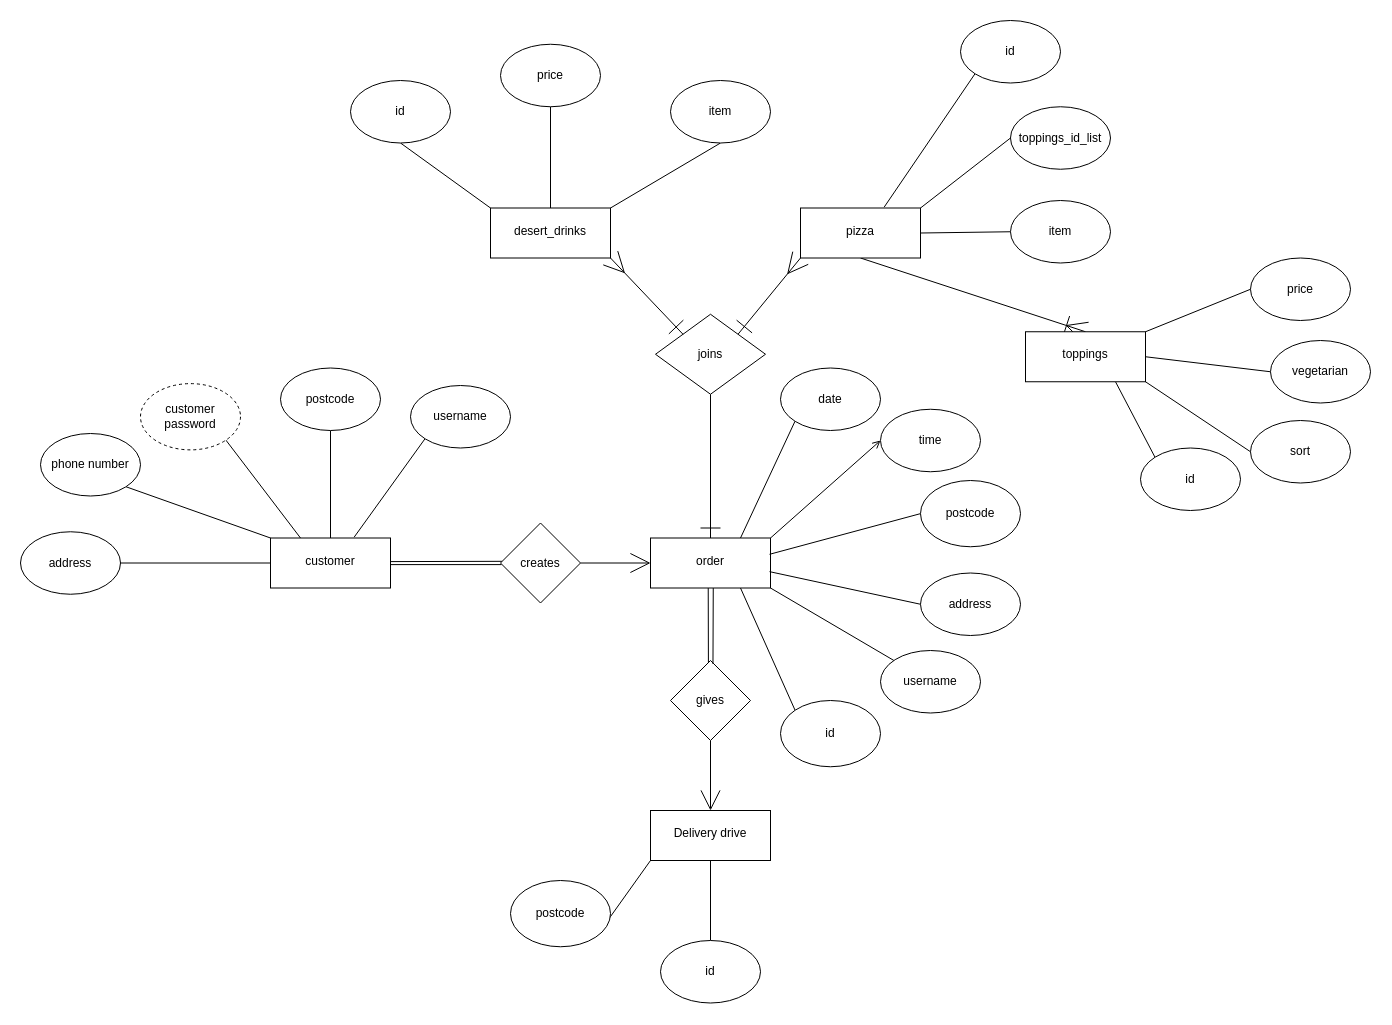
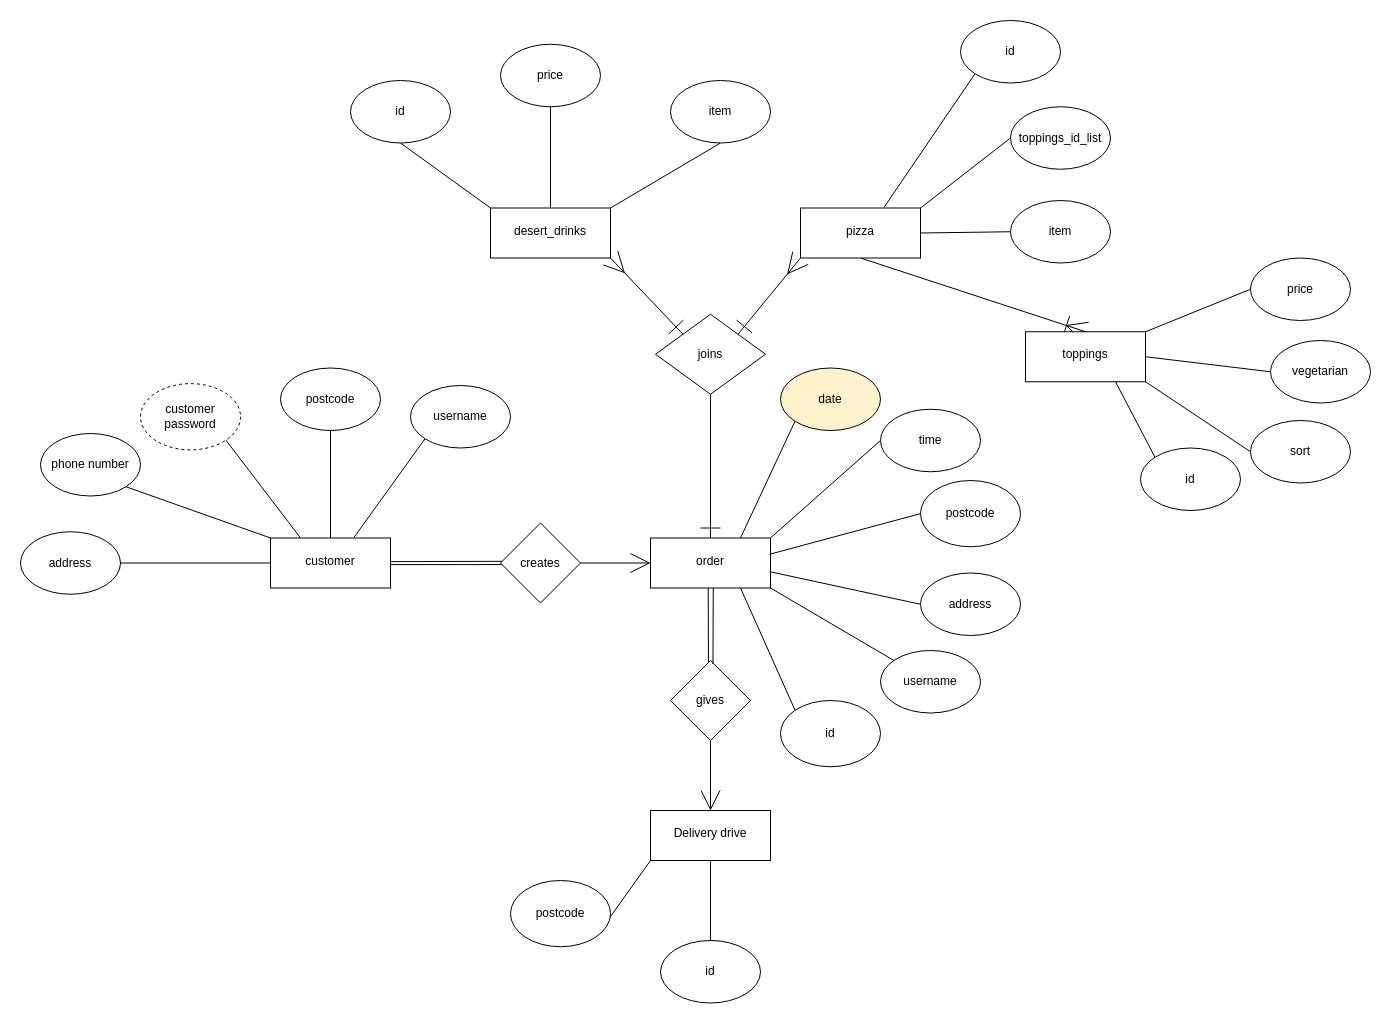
(831, 399) -> (831, 399)
(877, 444) -> (877, 443)
